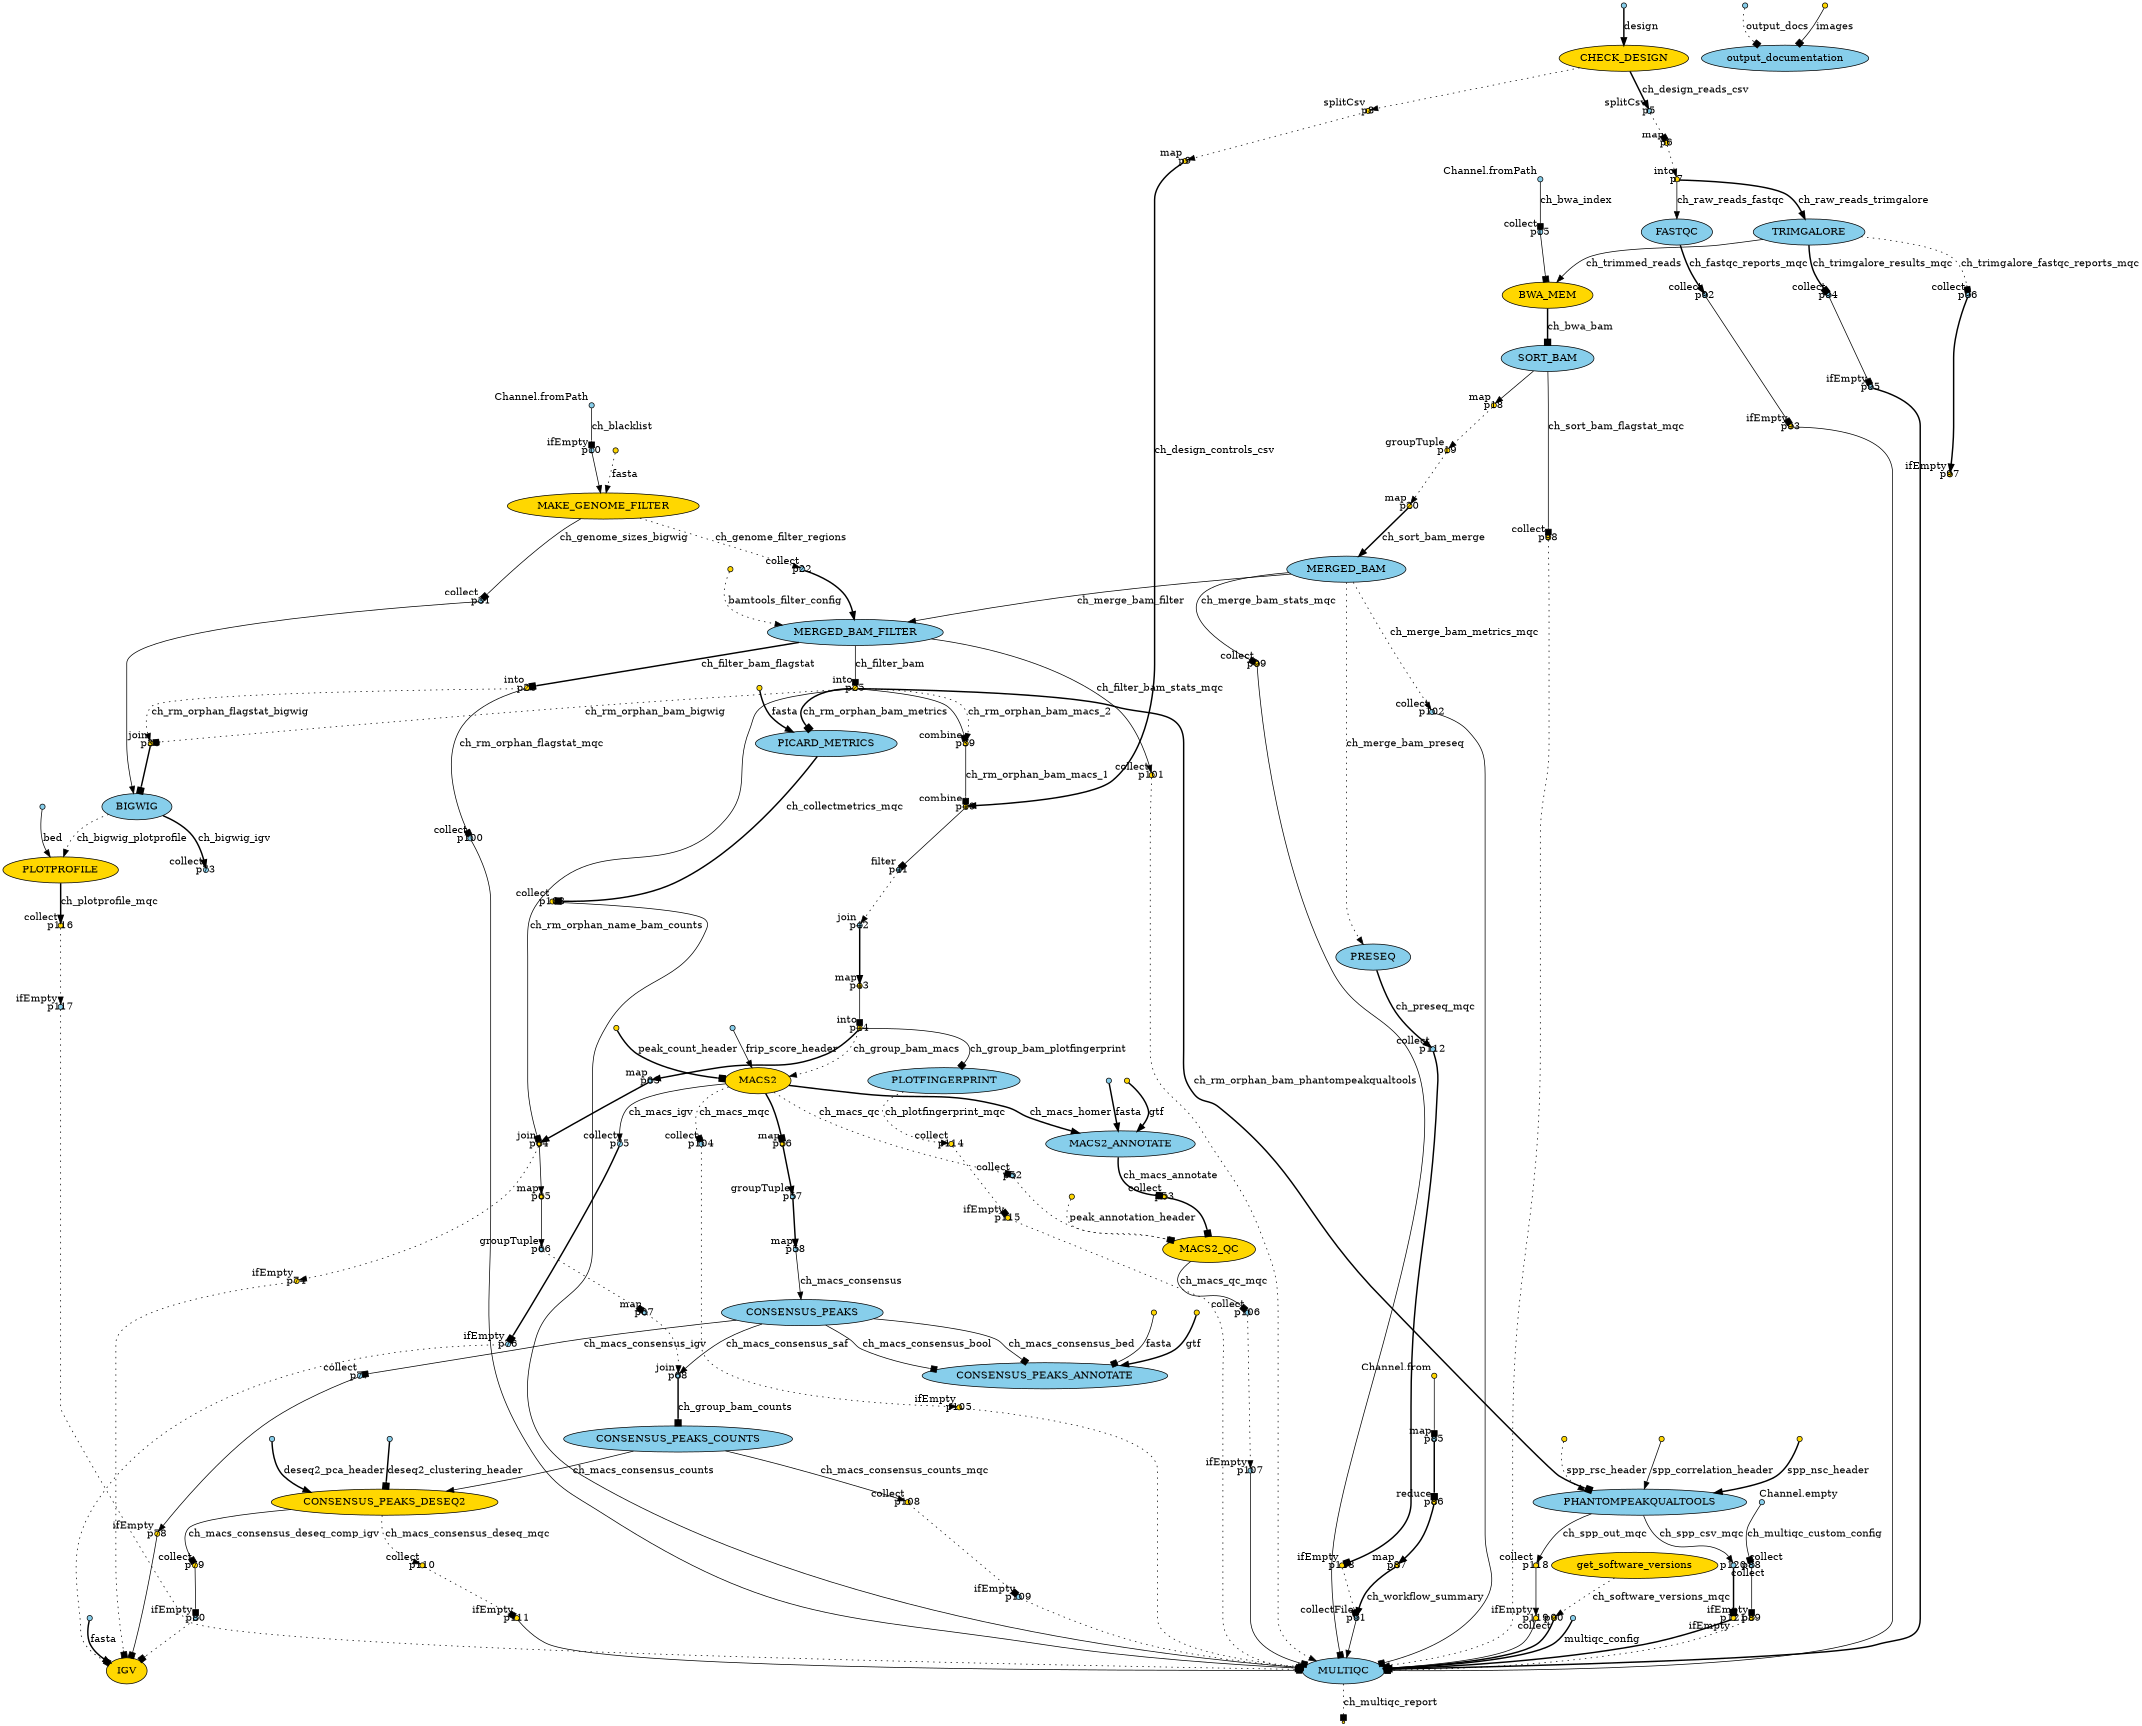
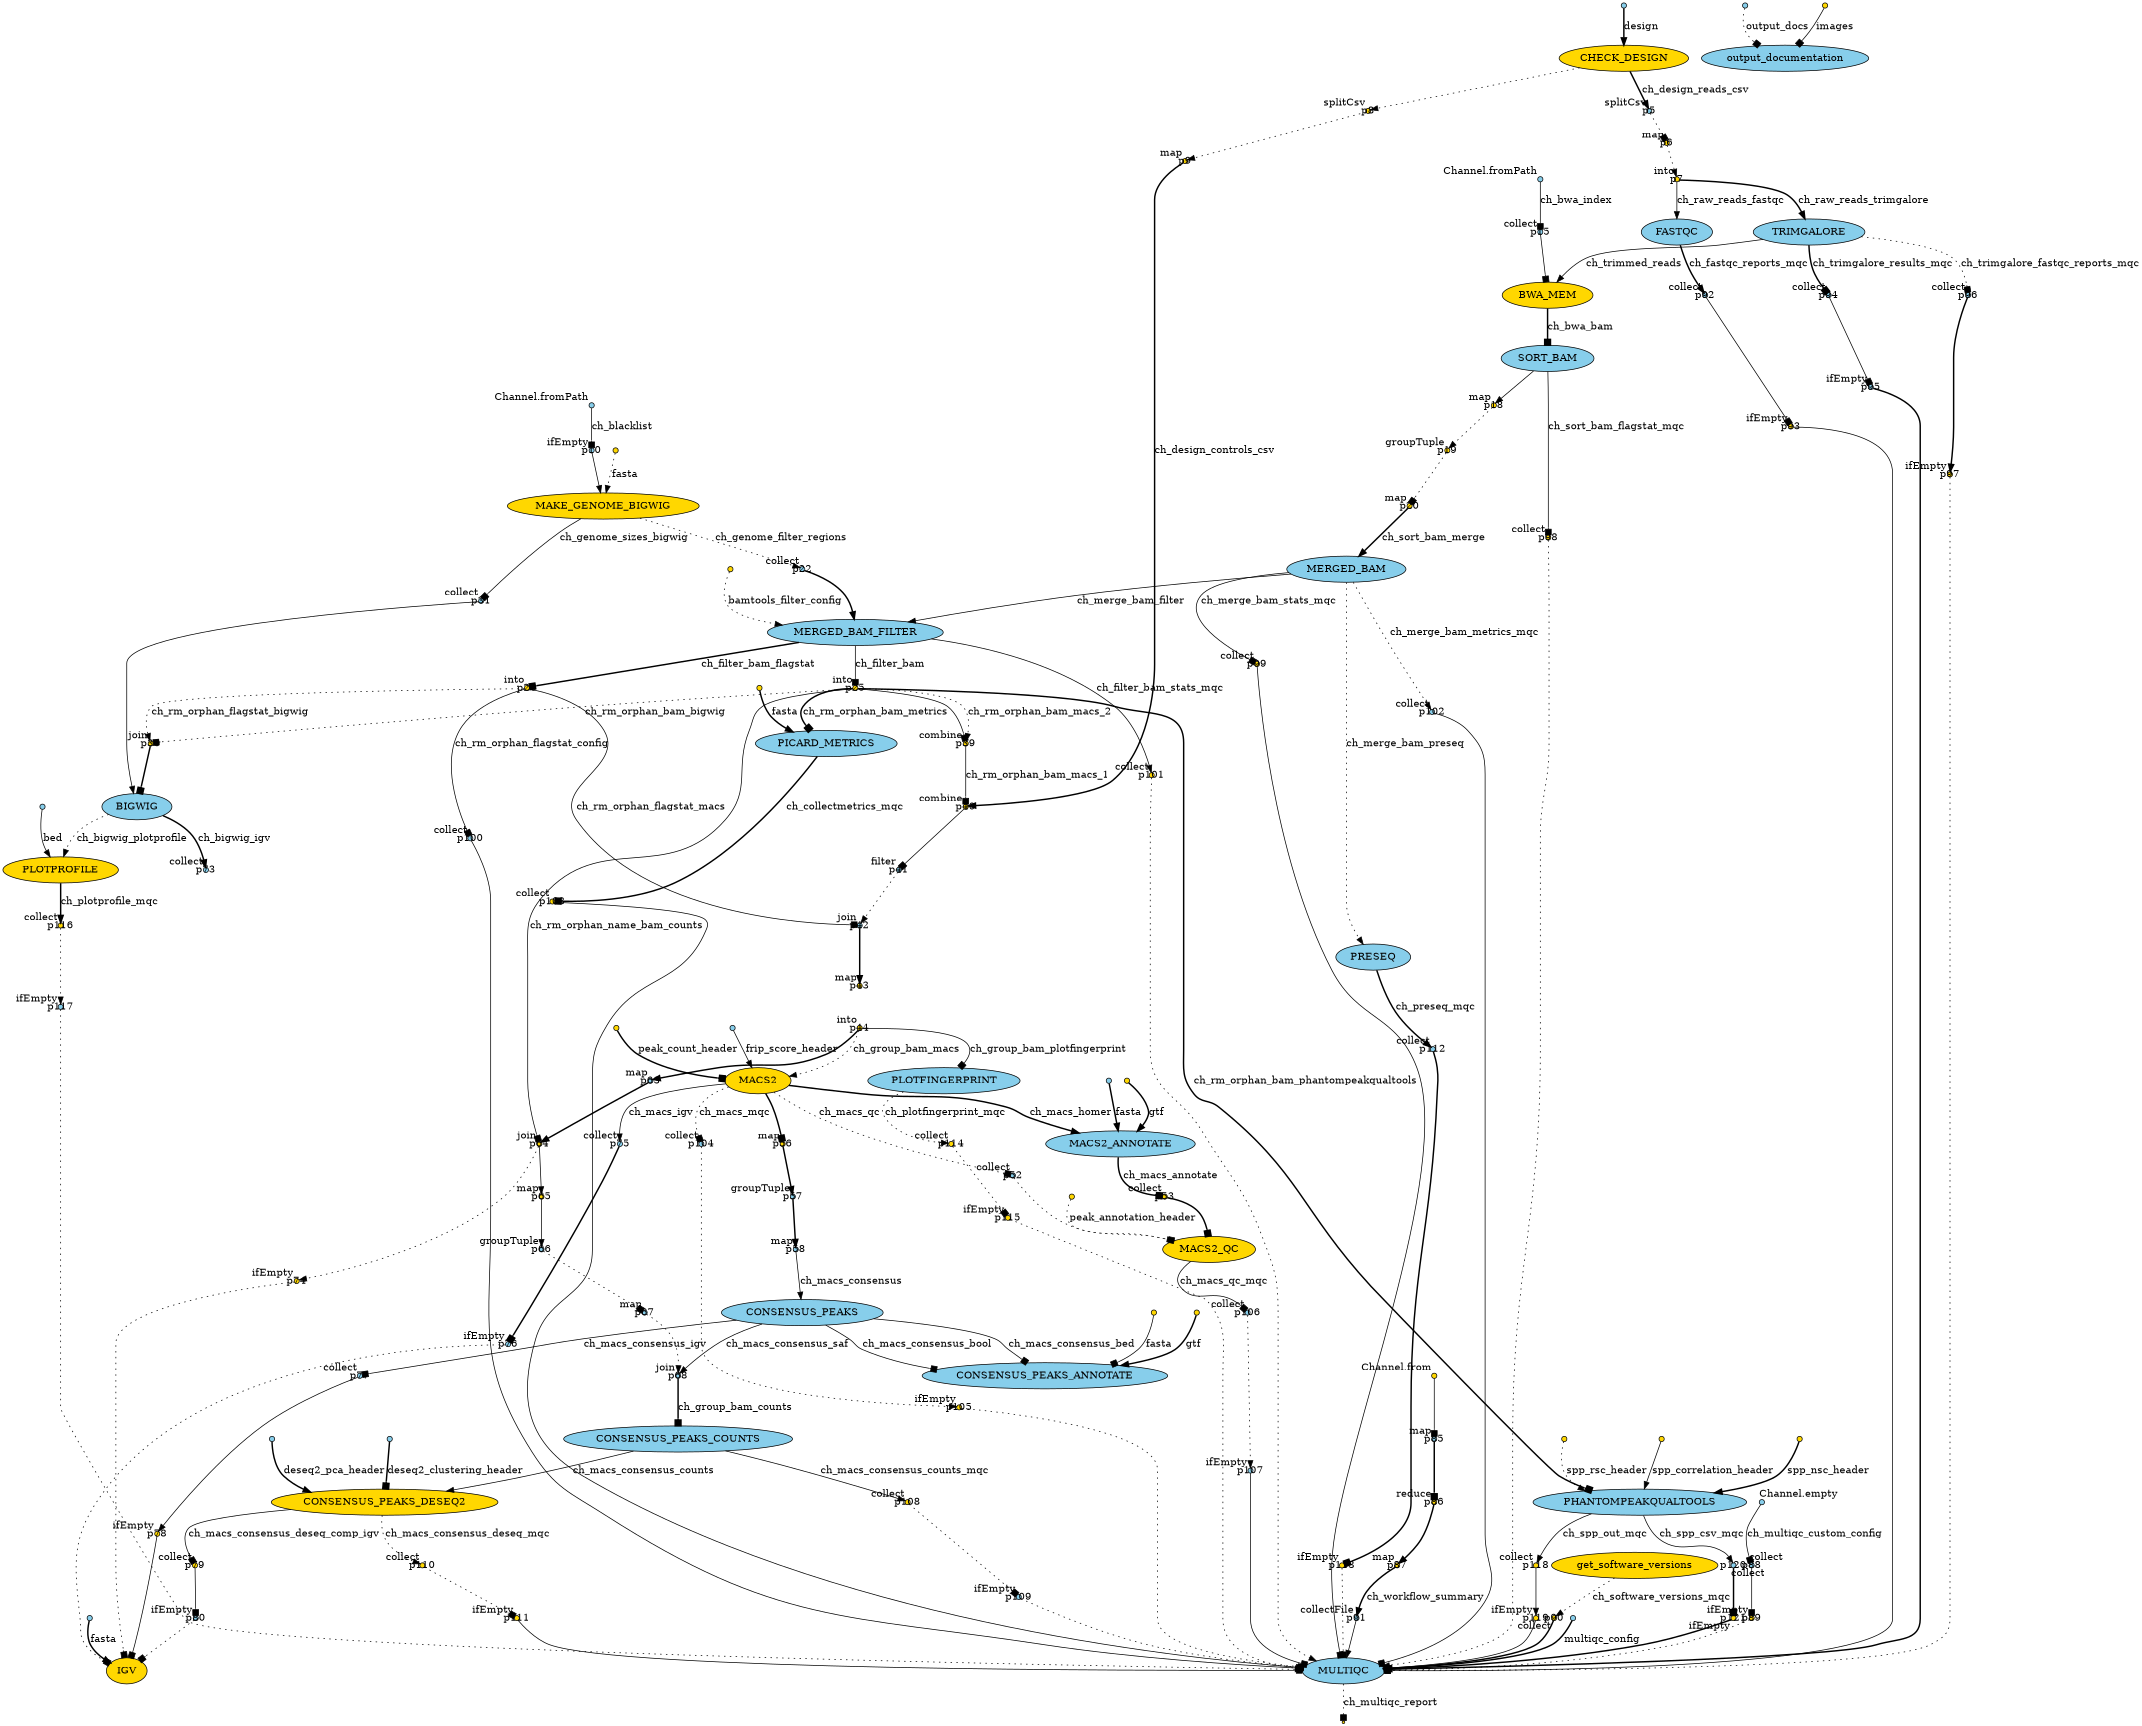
(1431, 475) -> (1431, 475)
(603, 506) -> (603, 506)
(532, 744) -> (532, 744)
none -> (606, 852)
(860, 1003) -> none
none -> (1950, 1335)
(1348, 1588) -> (1343, 1609)
